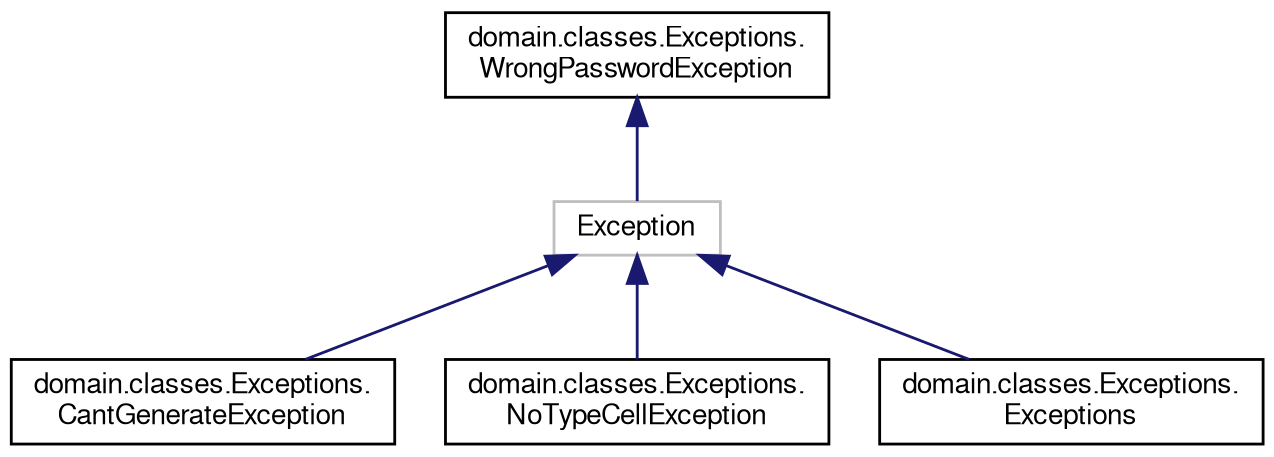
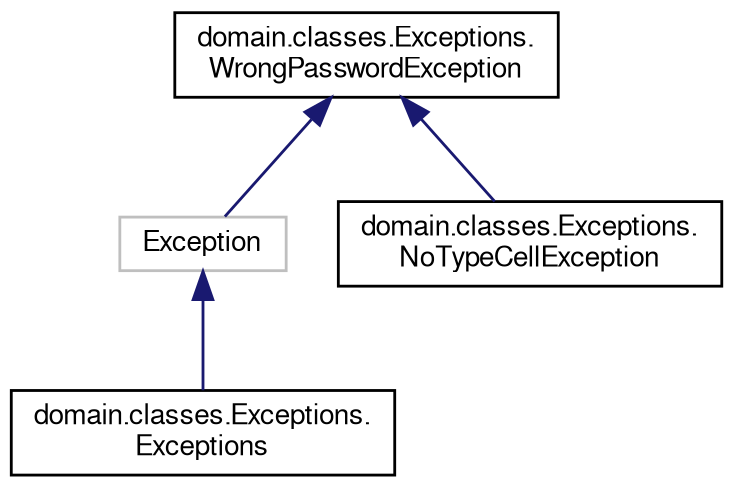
(637, 322) -> (458, 160)
(203, 402) -> none
